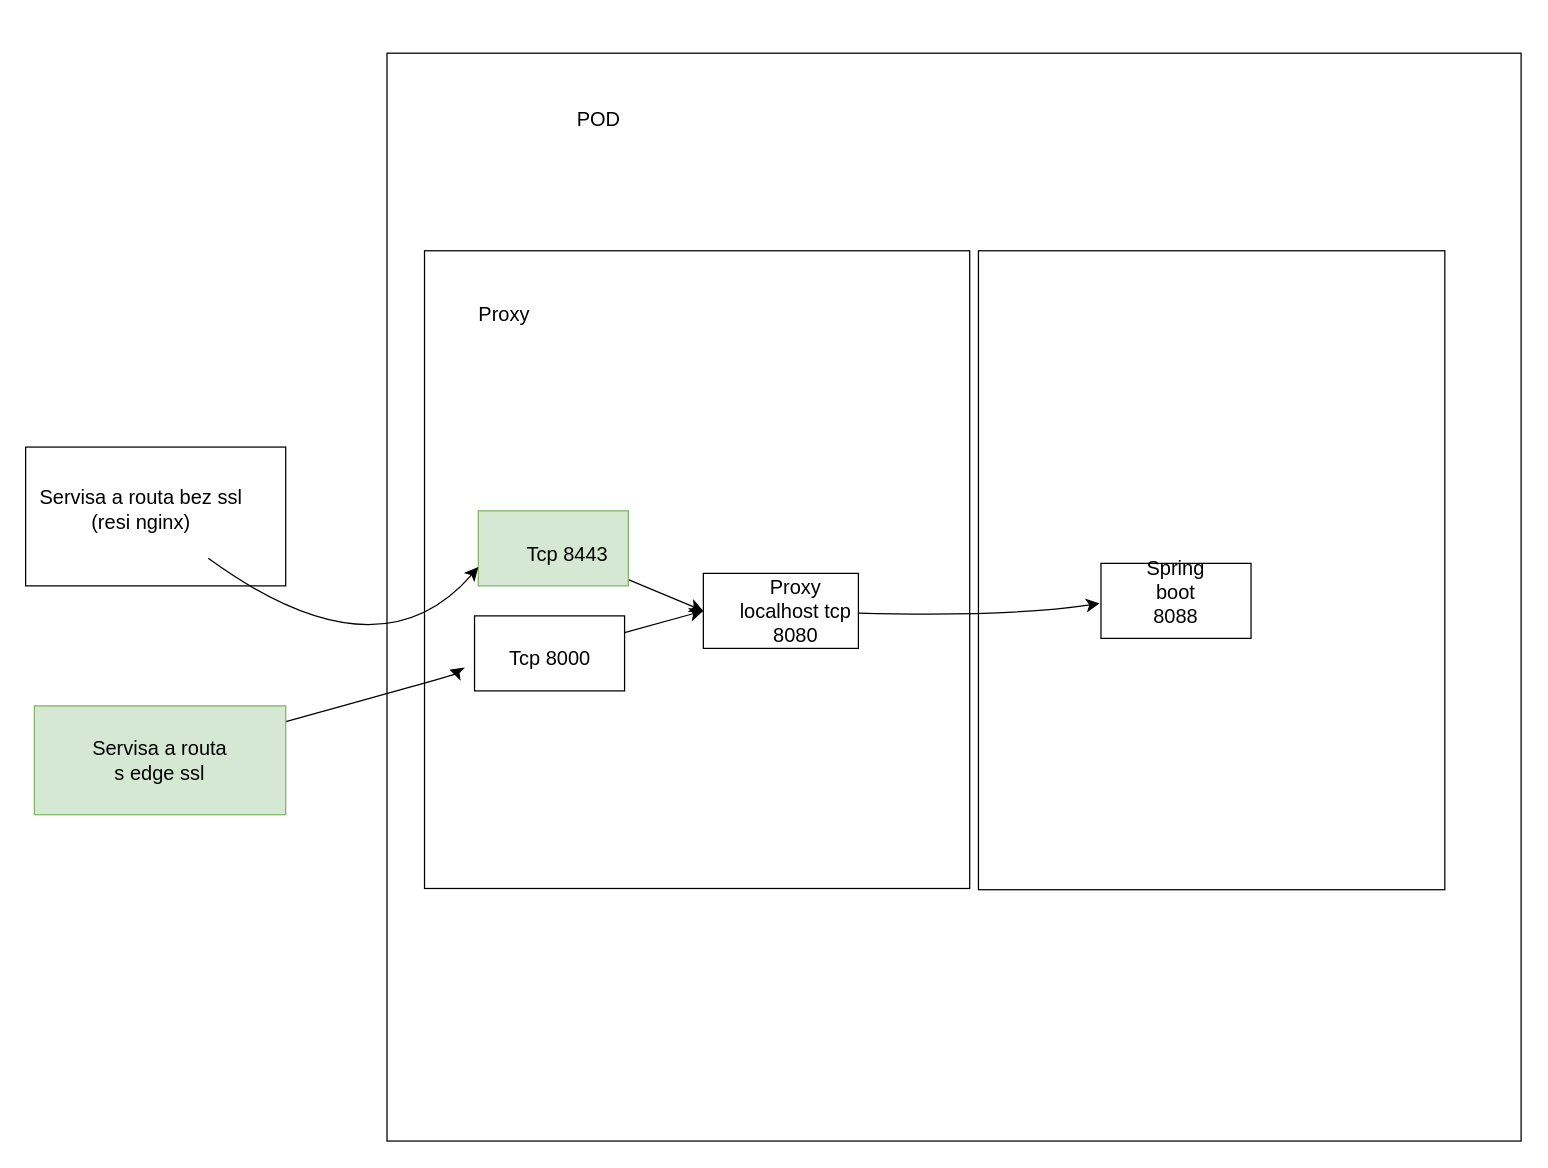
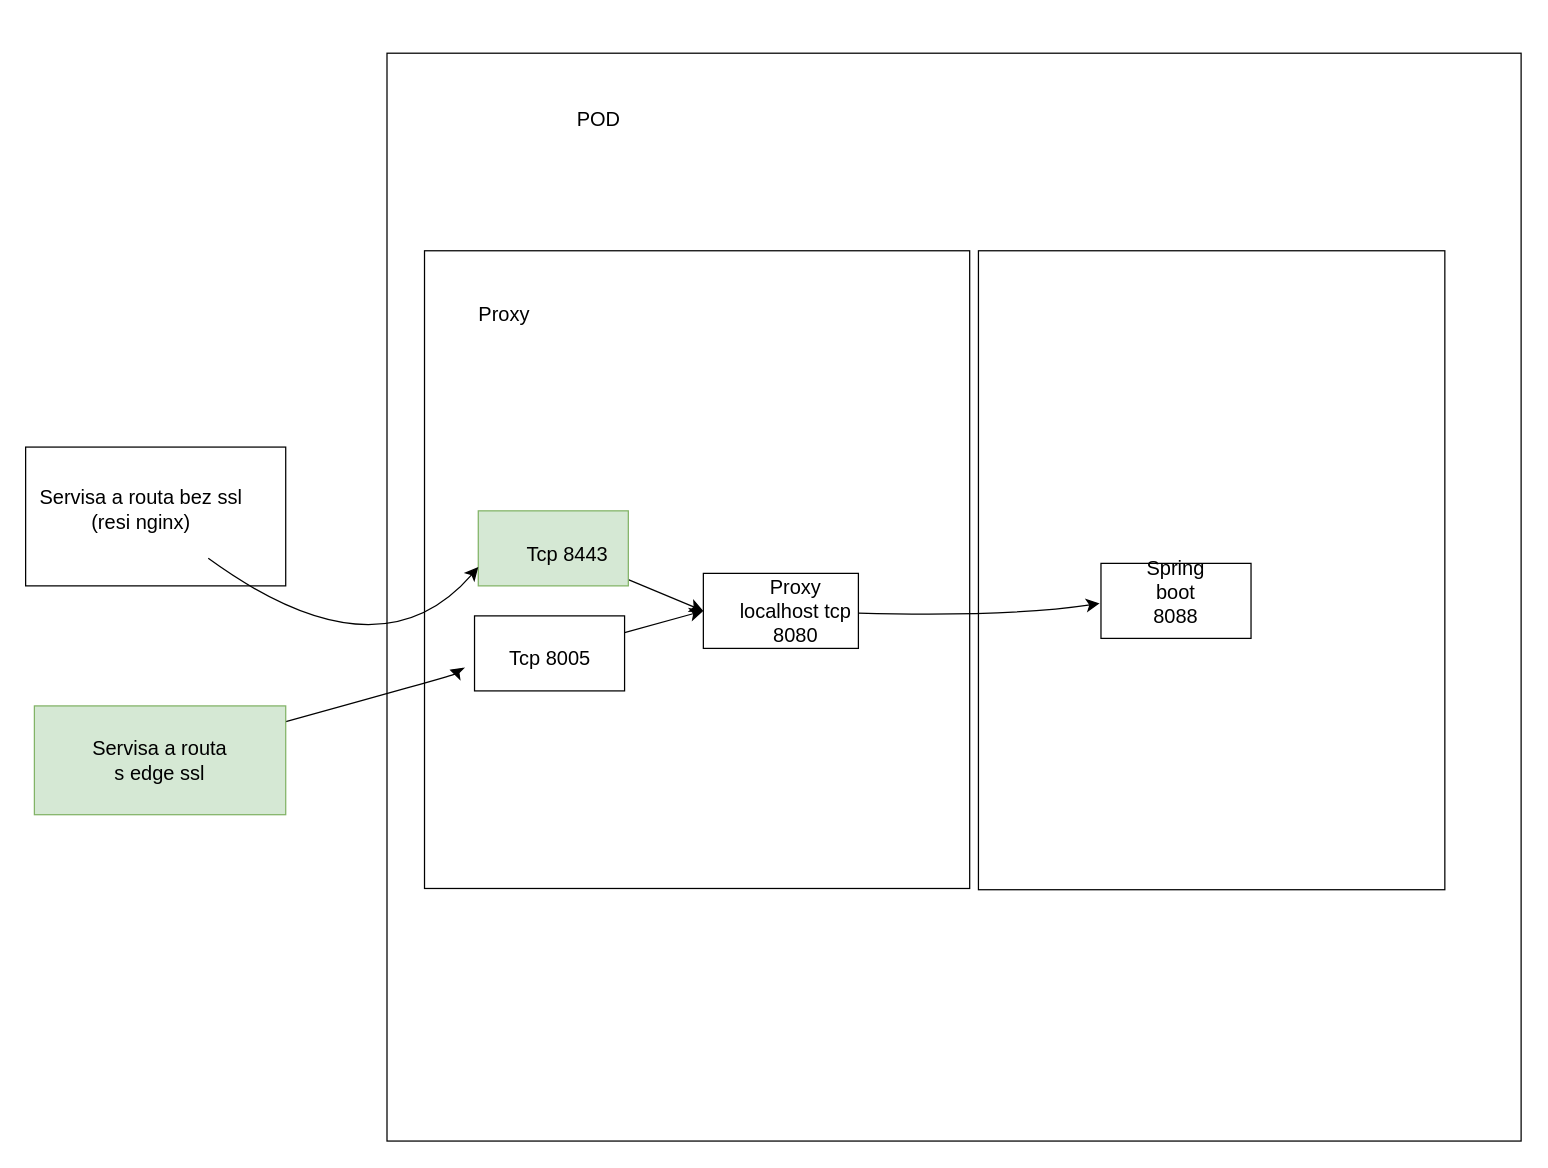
(550, 658) -> (550, 658)
